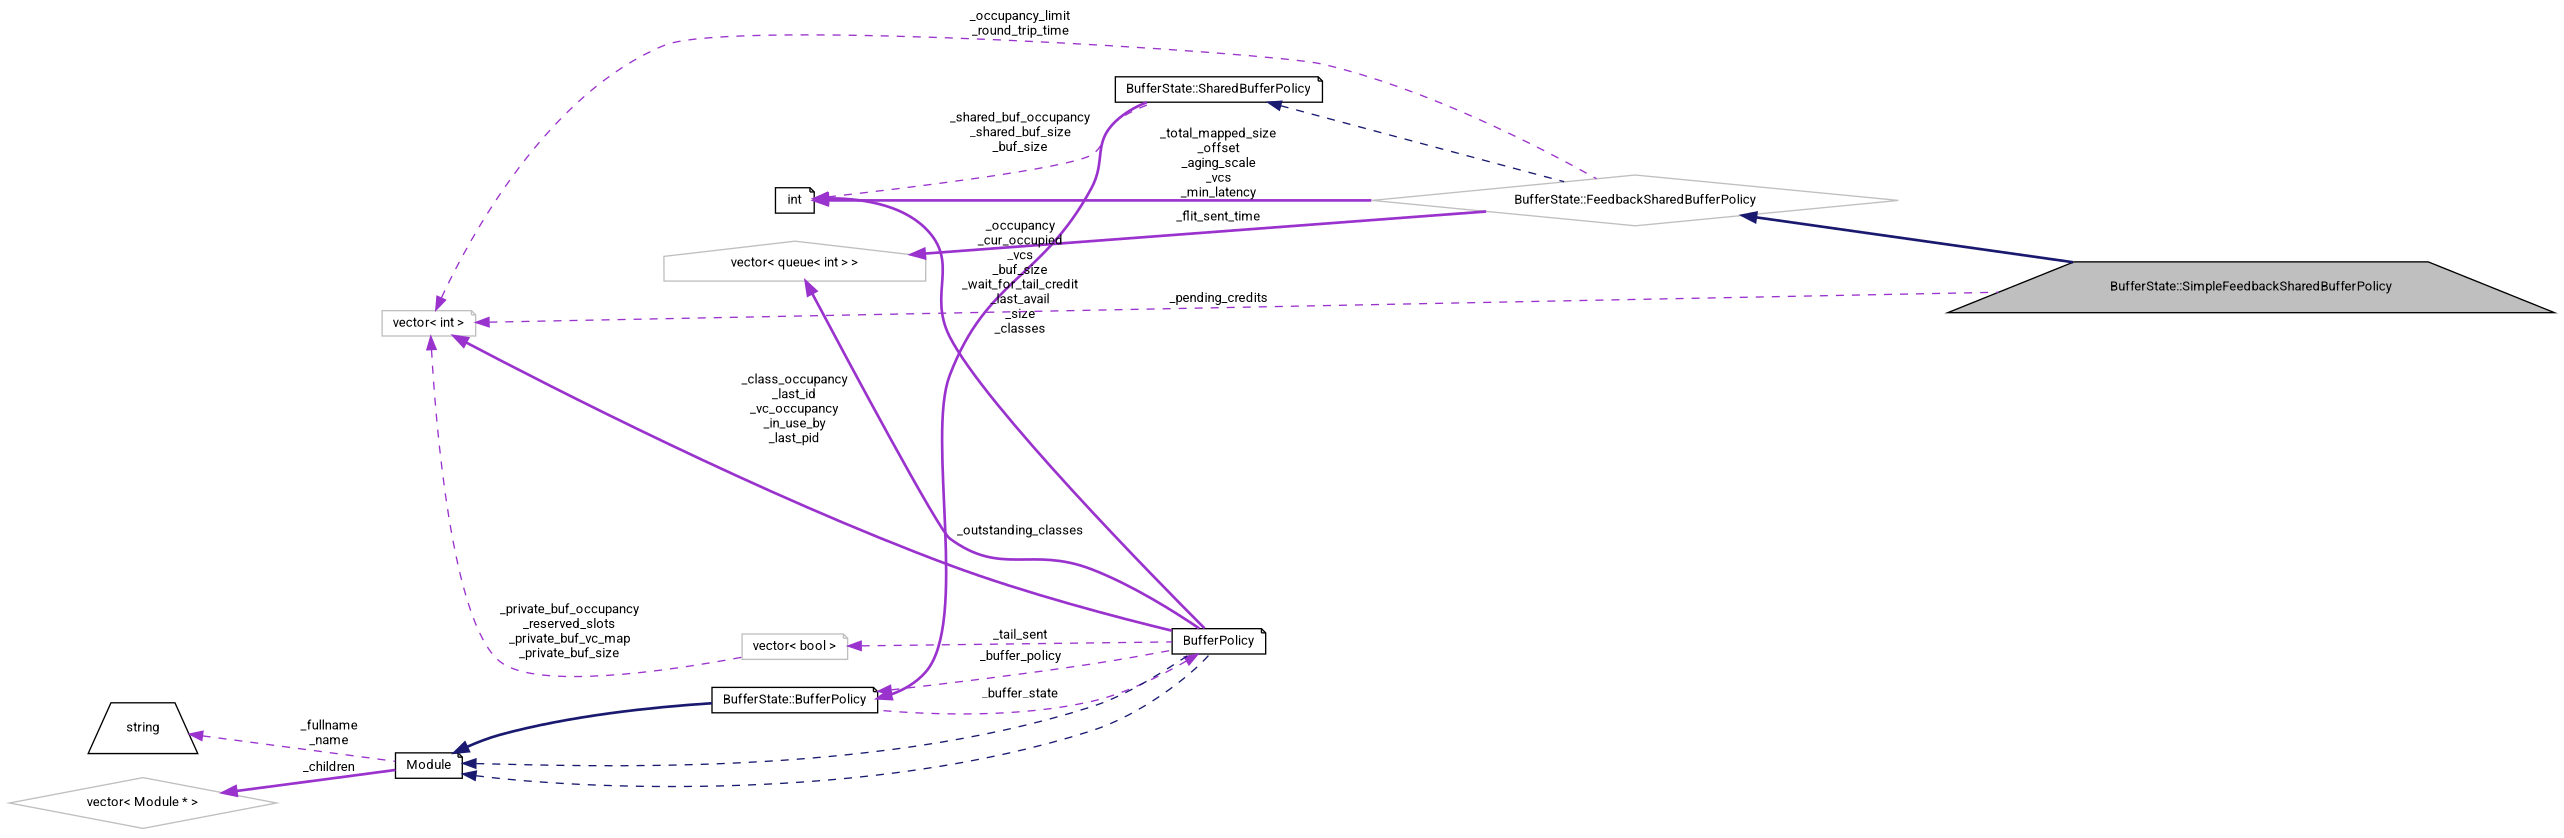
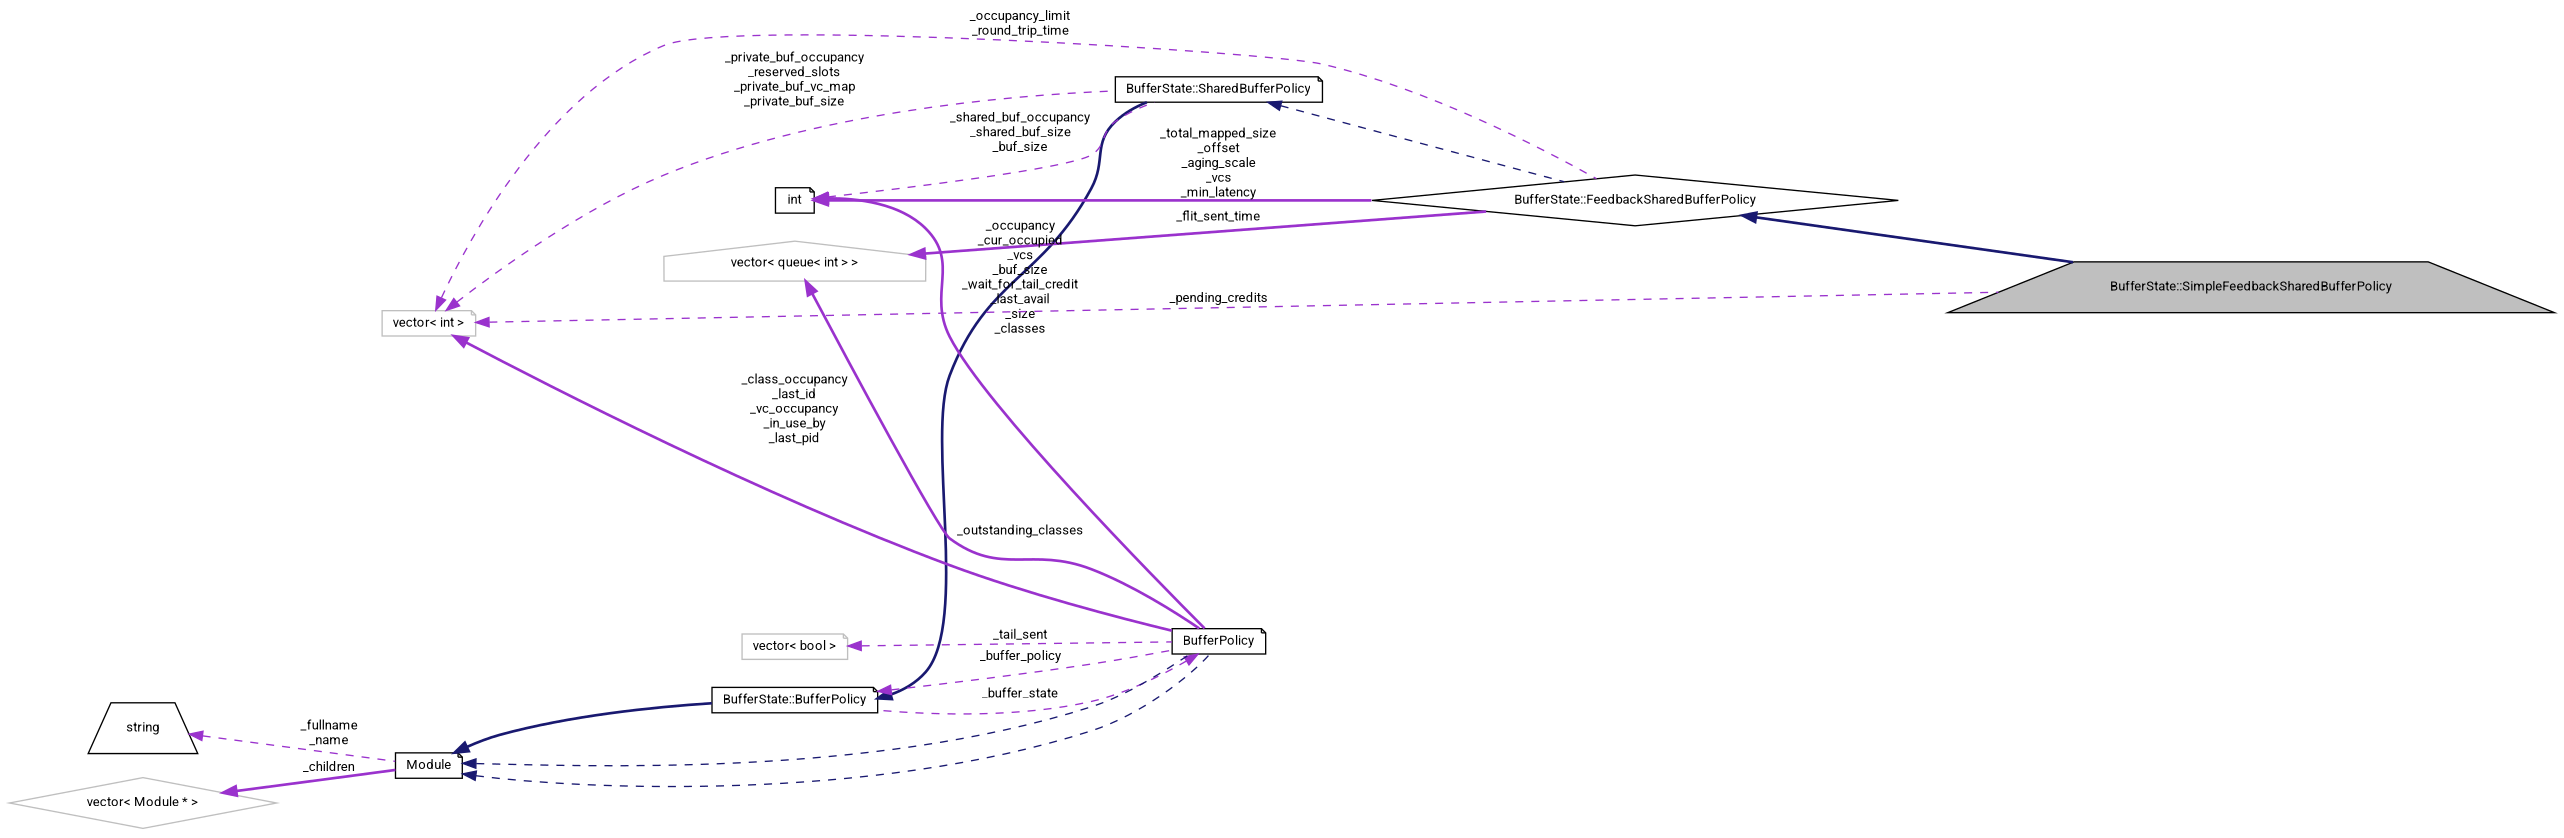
(1635, 200) -> (1635, 200)
(950, 374) -> (950, 374)
(479, 629) -> (767, 141)
